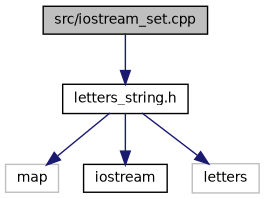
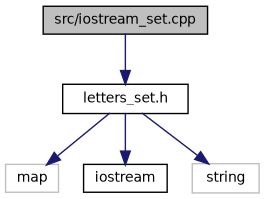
(125, 99) -> (125, 99)
(226, 178) -> (226, 178)
